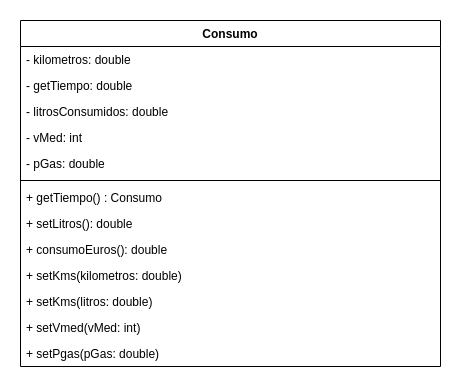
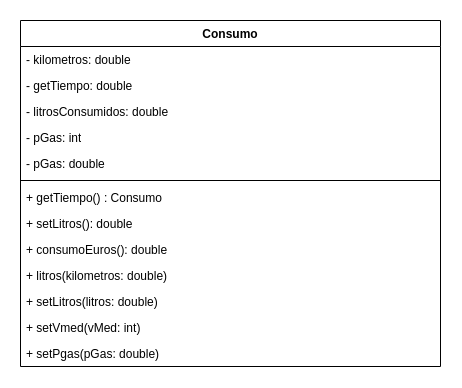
(57, 139) -> (57, 139)
(111, 277) -> (108, 277)
(98, 303) -> (106, 303)
